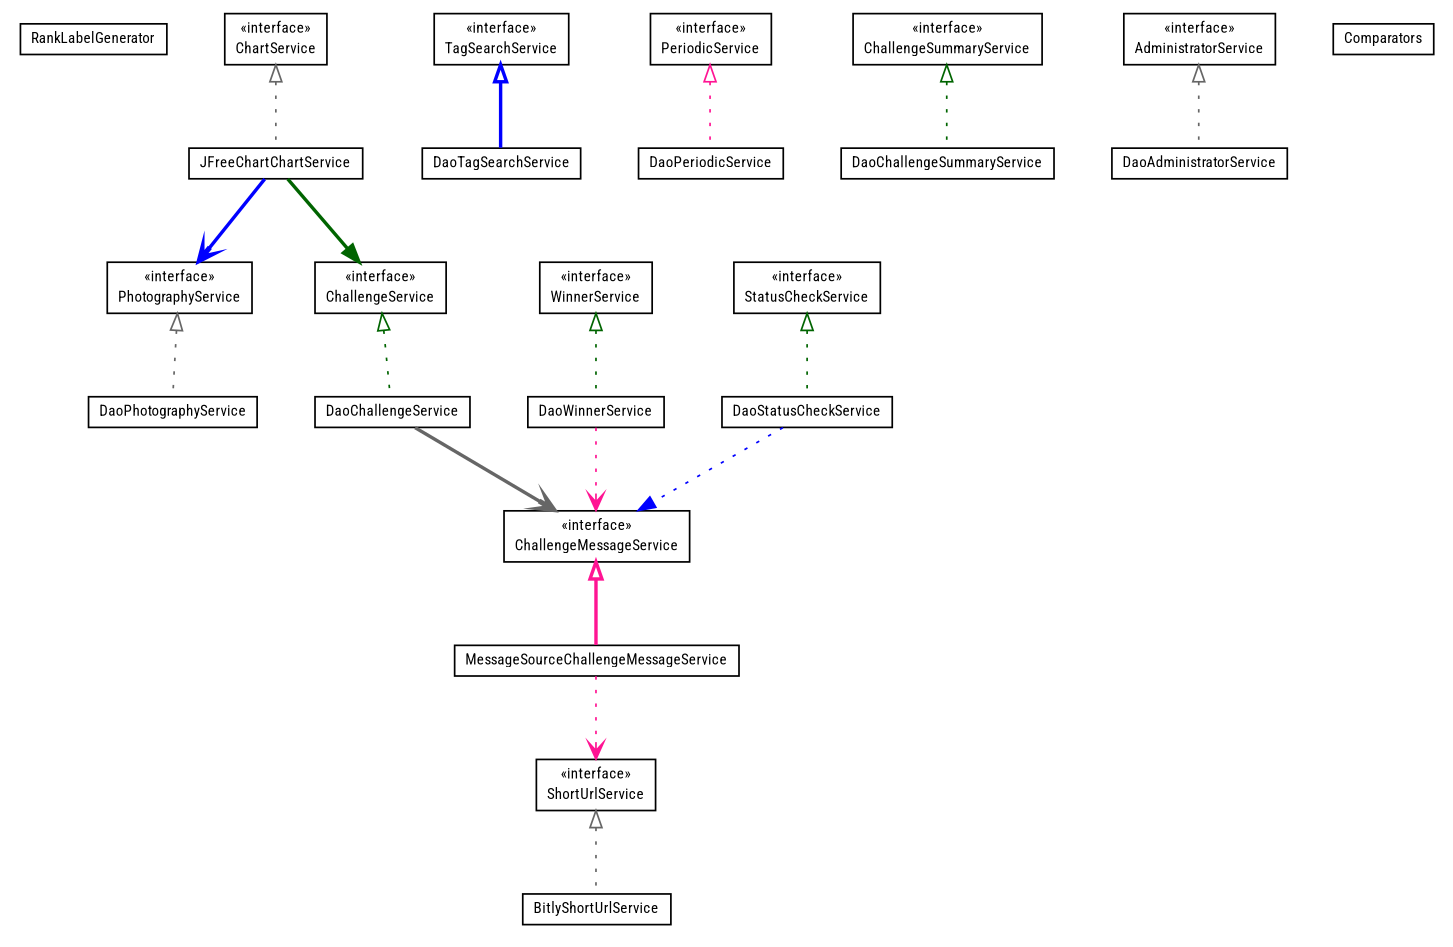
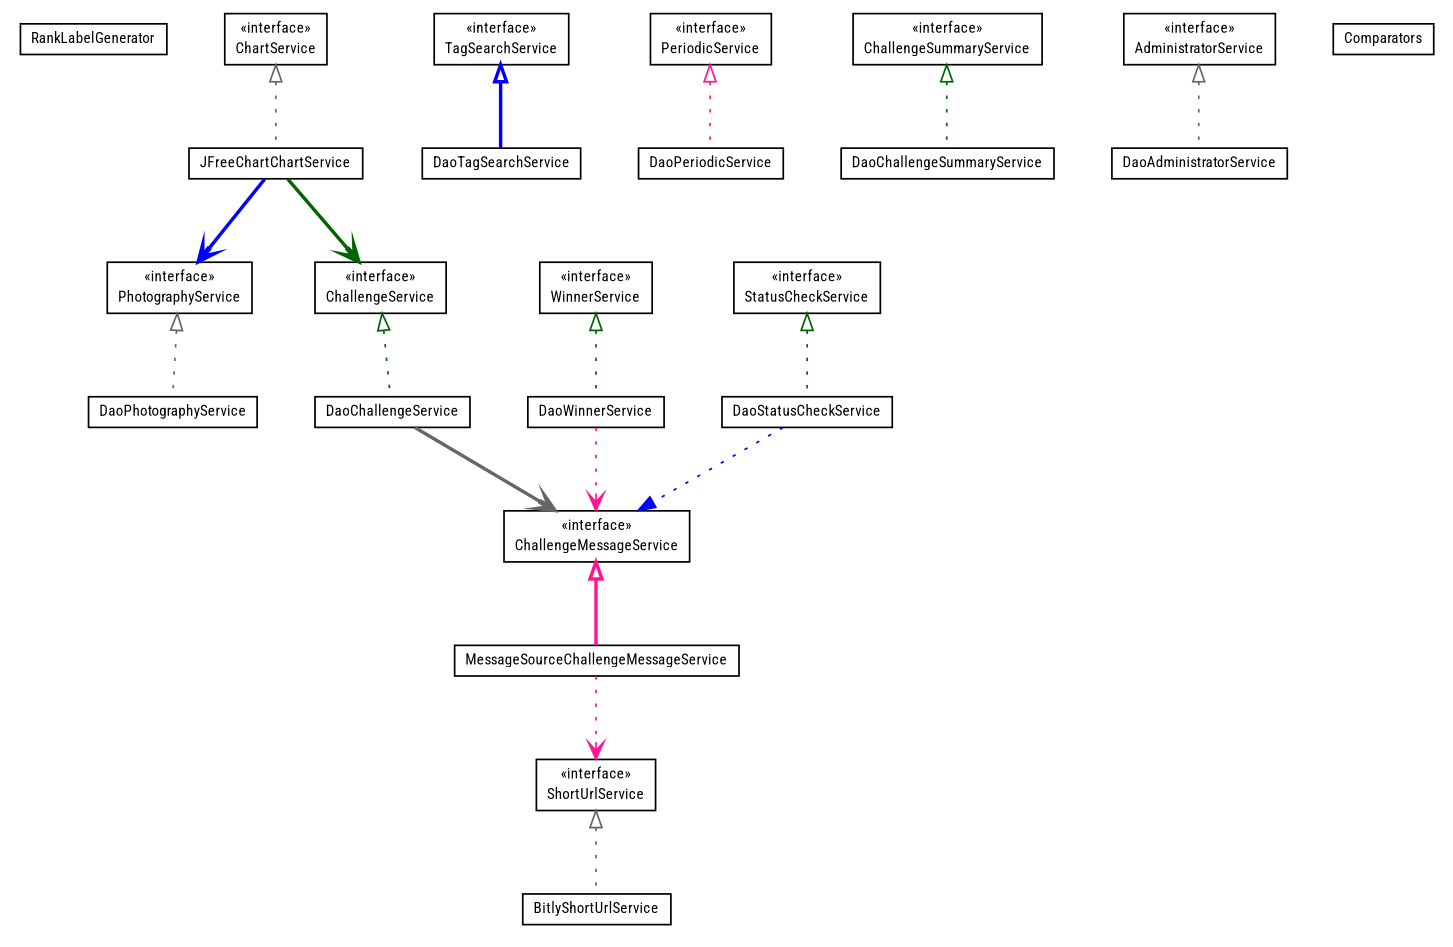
(318, 214) -> (318, 214)
